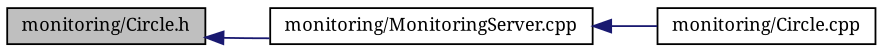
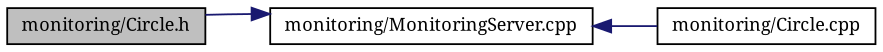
(247, 38) -> (228, 14)
